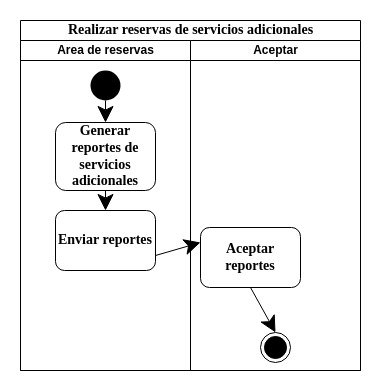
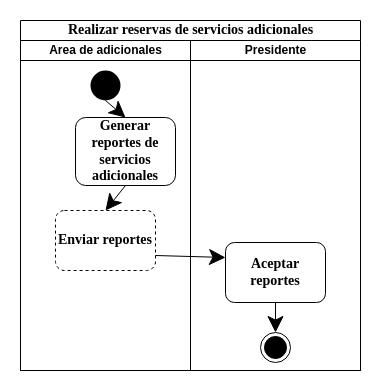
(106, 51) -> (106, 51)
(276, 51) -> (276, 51)
(106, 157) -> (126, 152)
(106, 241) -> (106, 241)
(251, 258) -> (276, 273)
